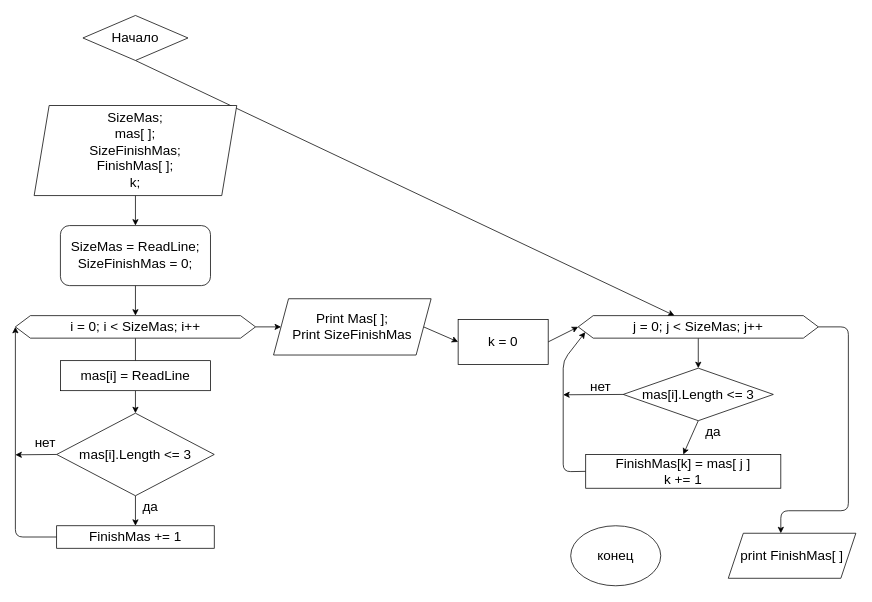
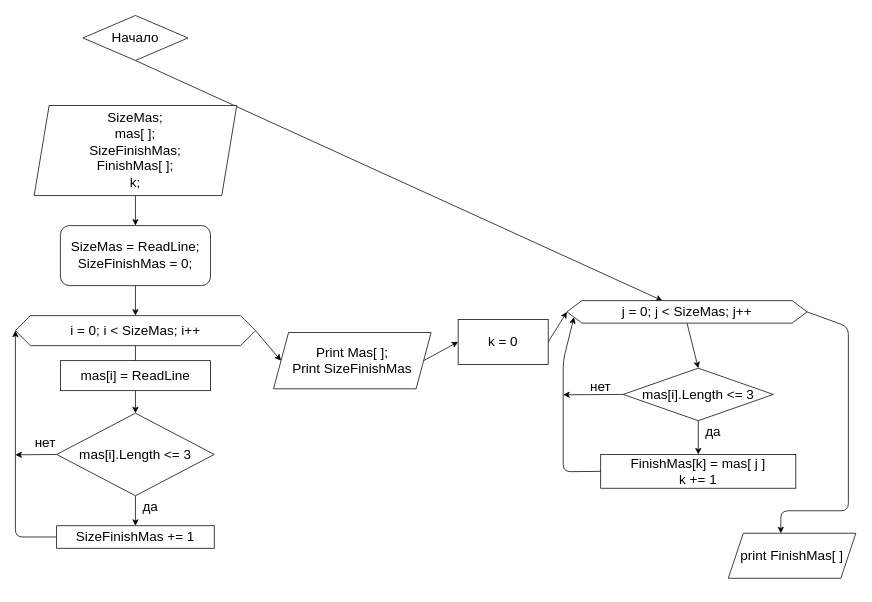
(135, 327) -> (135, 330)
(352, 327) -> (352, 360)
(698, 327) -> (687, 312)
(683, 471) -> (698, 471)
(135, 537) -> (135, 537)
(615, 555) -> none
